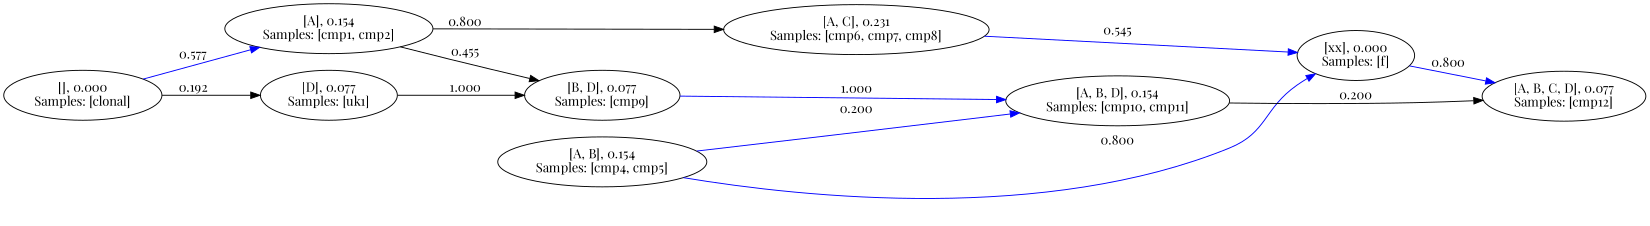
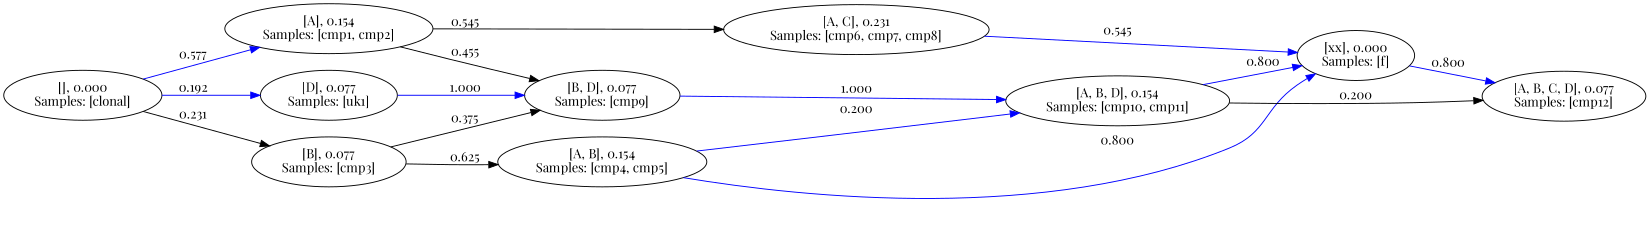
(465, 23) -> (465, 23)
none -> (1248, 76)
(206, 95) -> (206, 95)
(456, 95) -> (456, 95)
none -> (329, 162)
